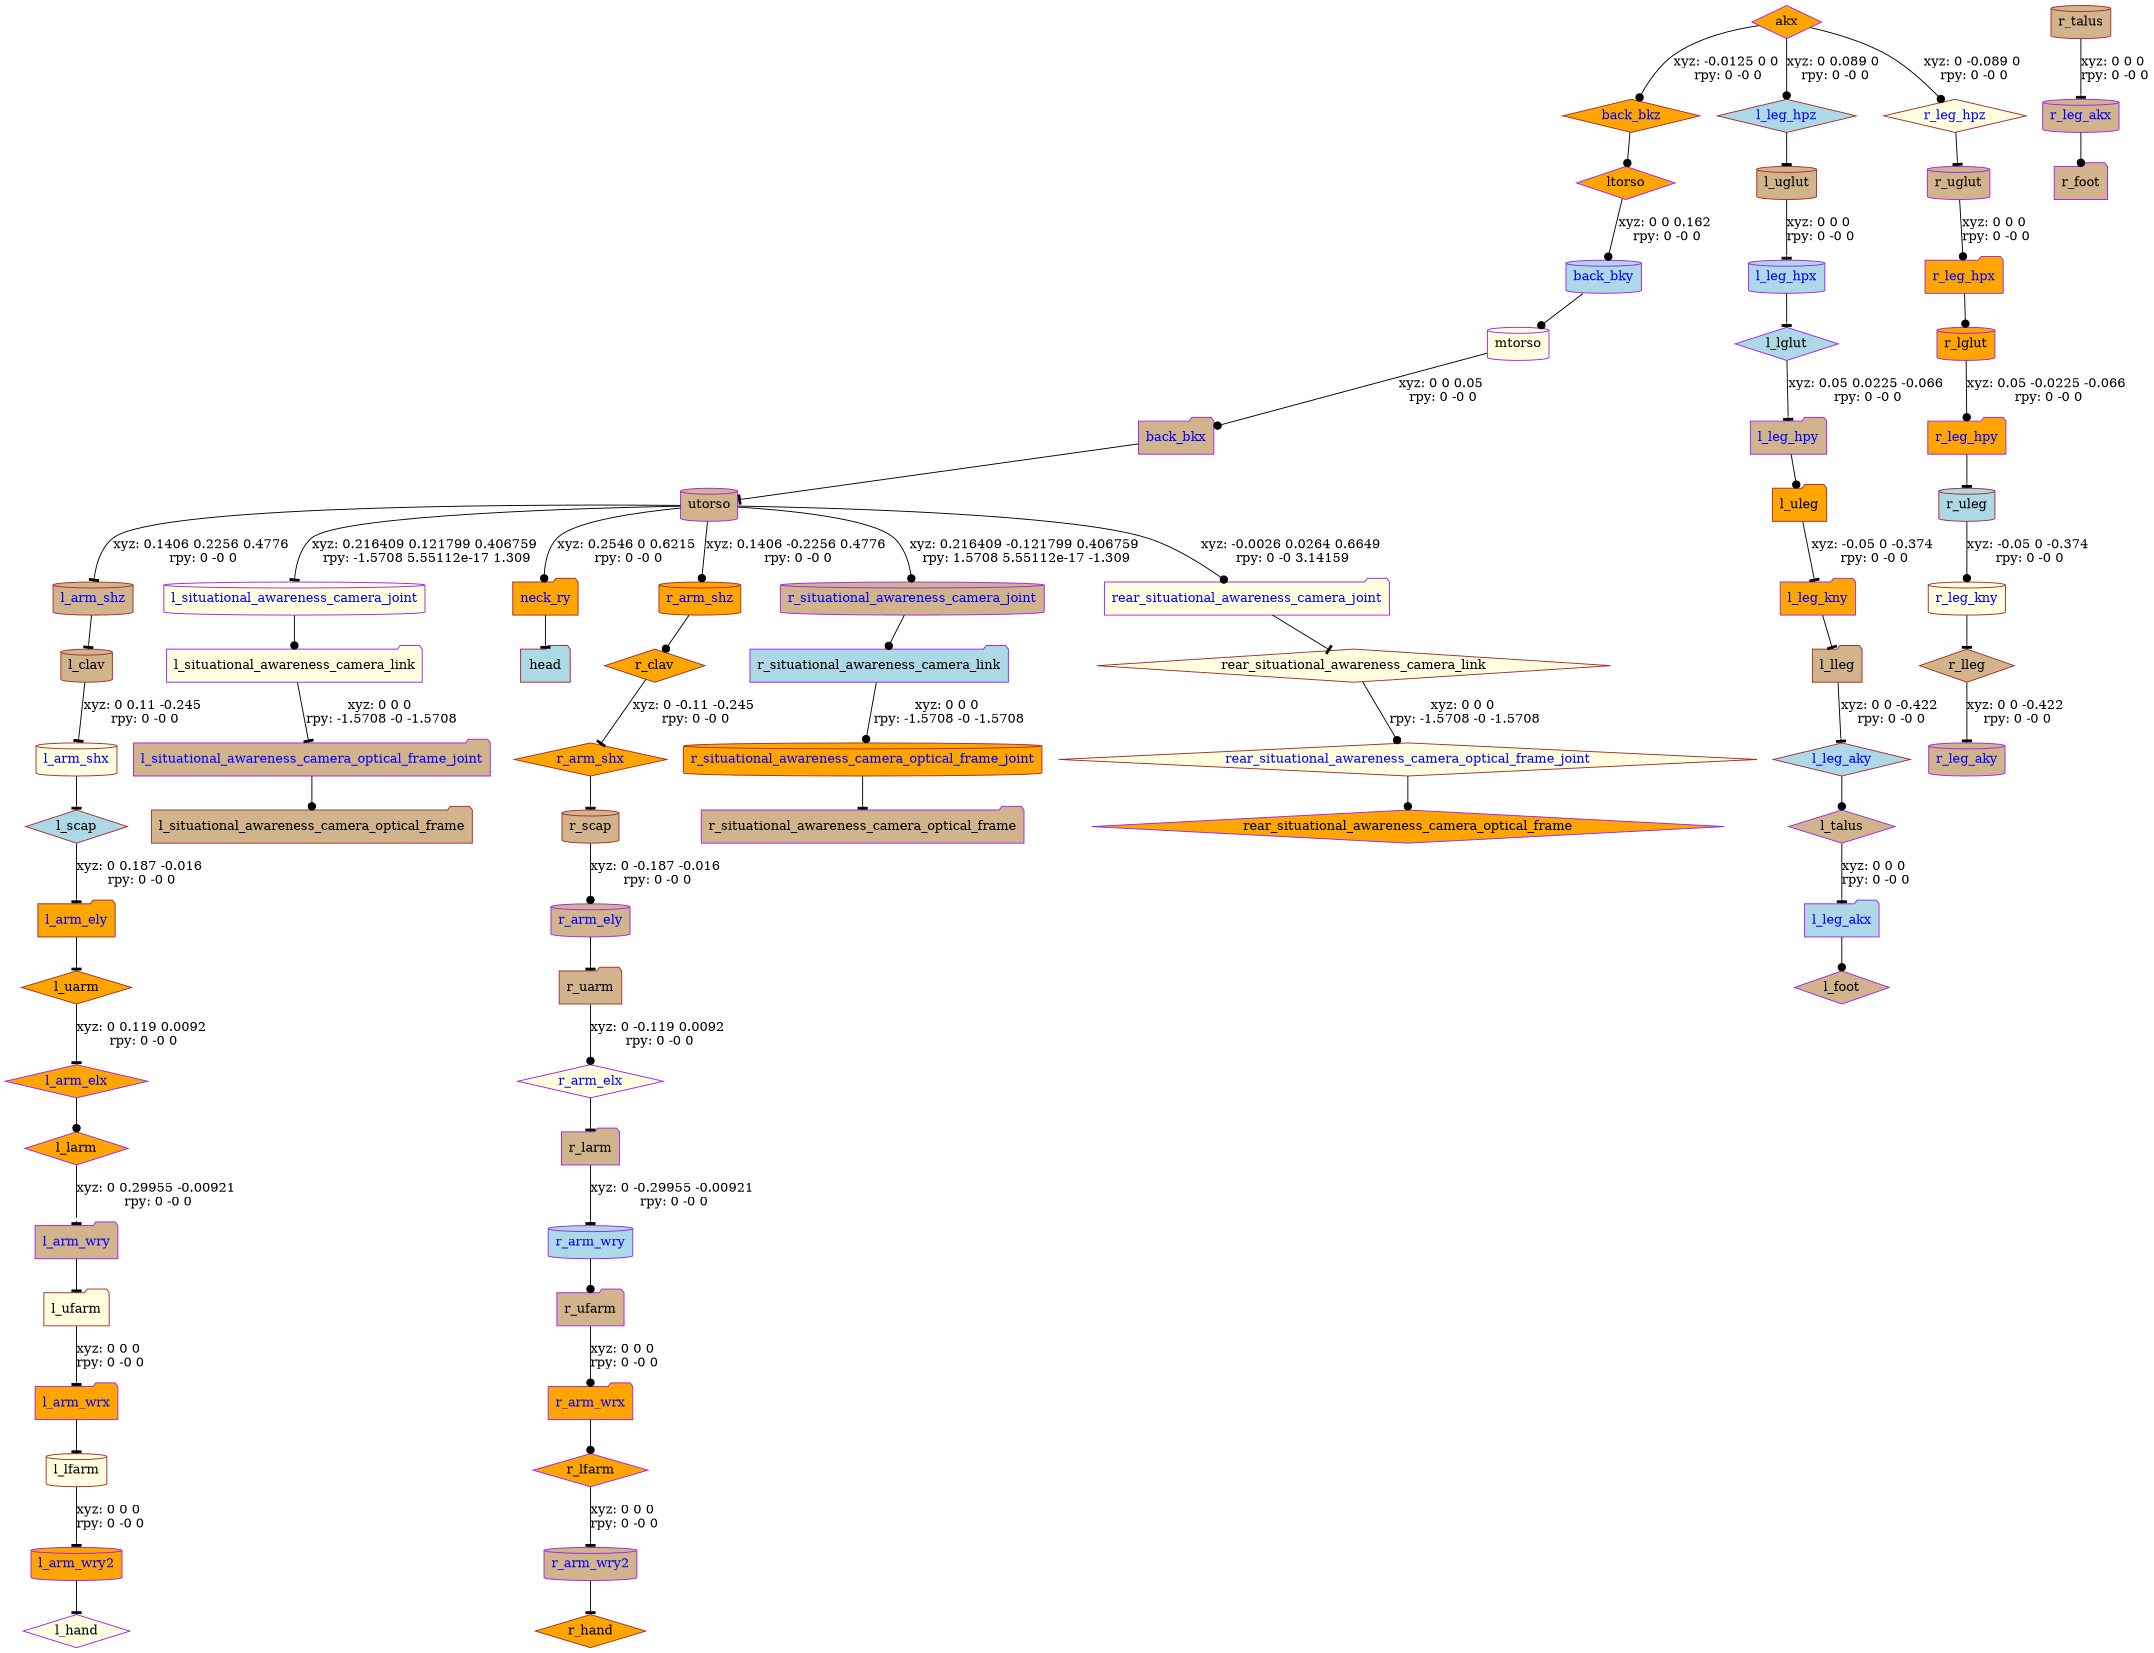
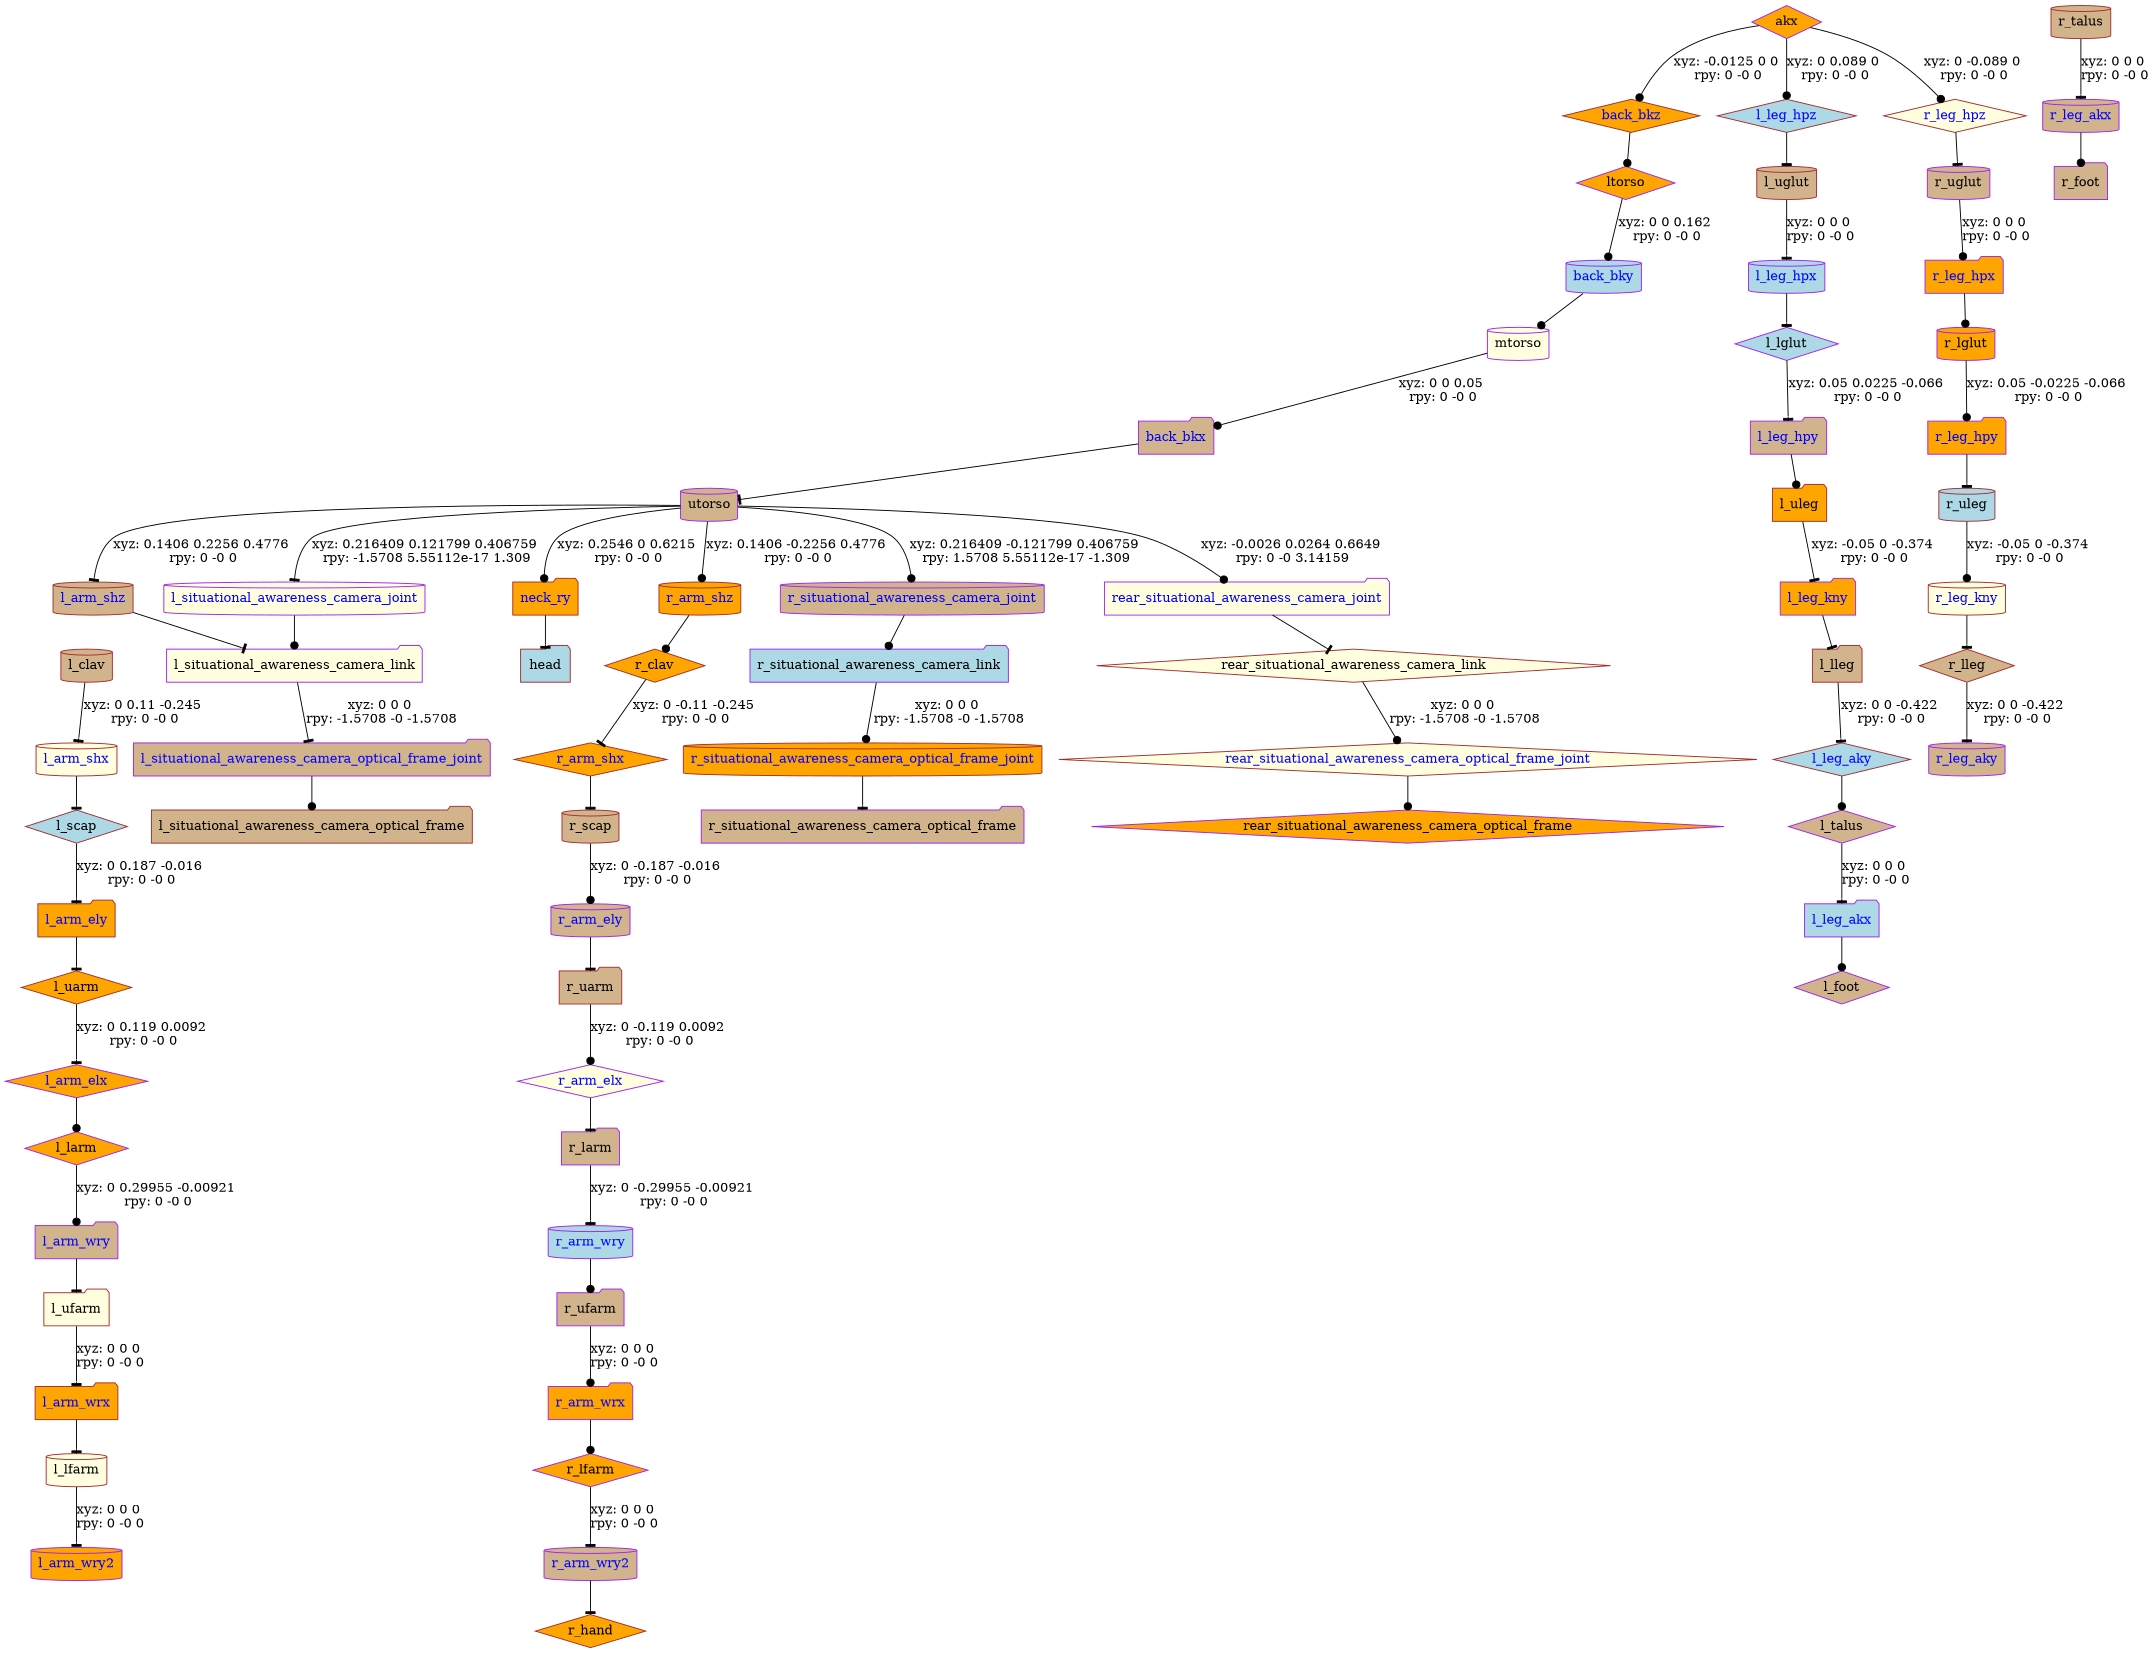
(90, 630) -> (187, 630)
(77, 1192) -> (77, 1192)
(77, 1403) -> (77, 1403)
(77, 1631) -> none
